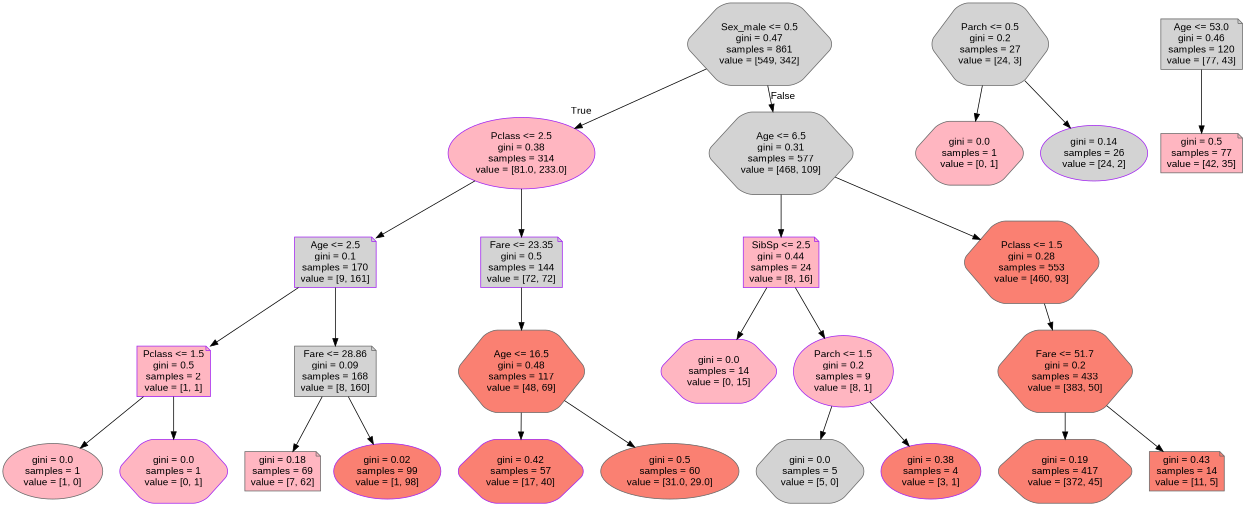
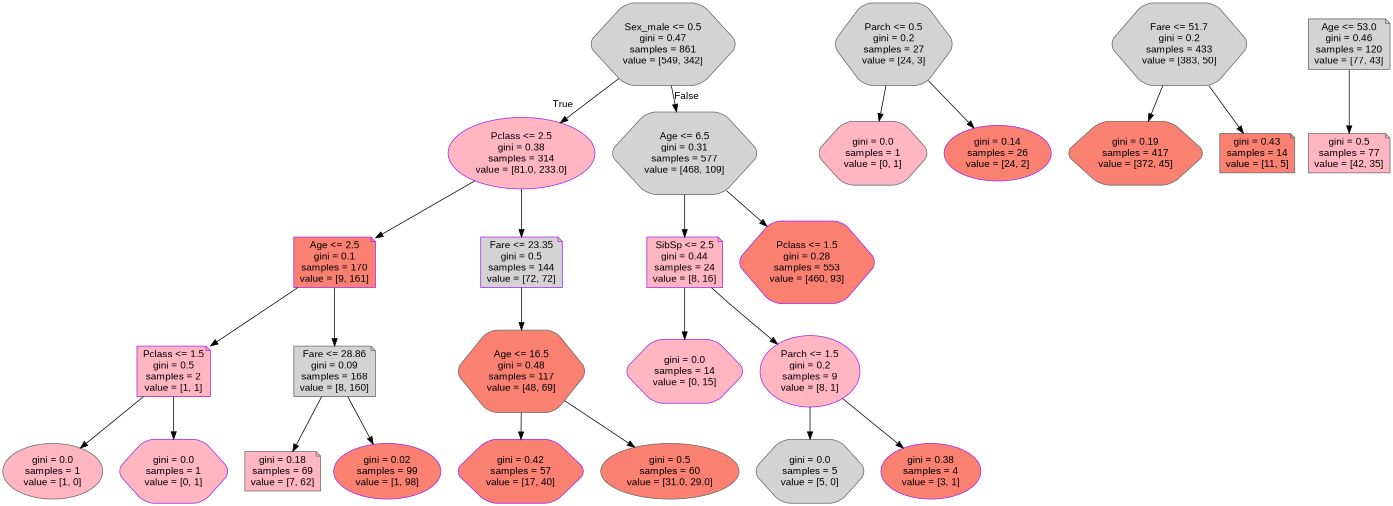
(1094, 153) -> (998, 153)
(335, 262) -> (335, 262)
(1032, 262) -> (807, 262)
(1047, 313) -> none
(1065, 371) -> (1179, 44)
